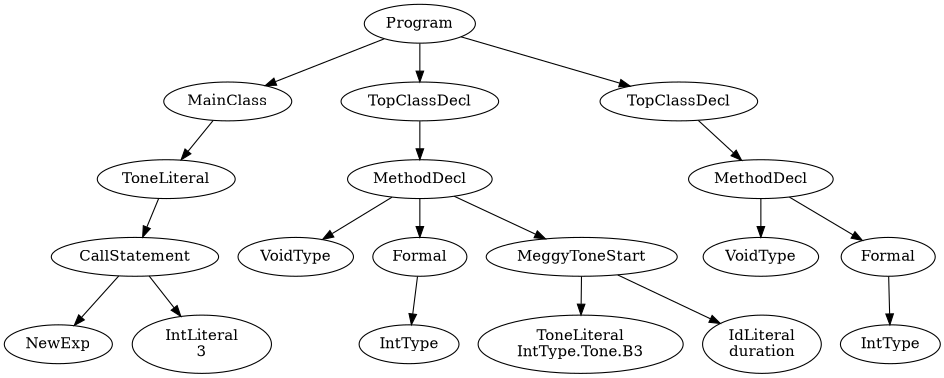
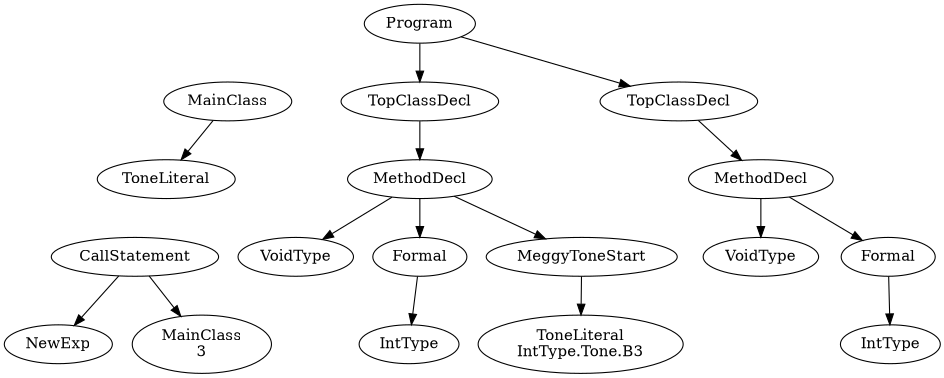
(330, 60) -> none
(153, 213) -> none
(202, 344) -> (202, 344)
(762, 344) -> none
